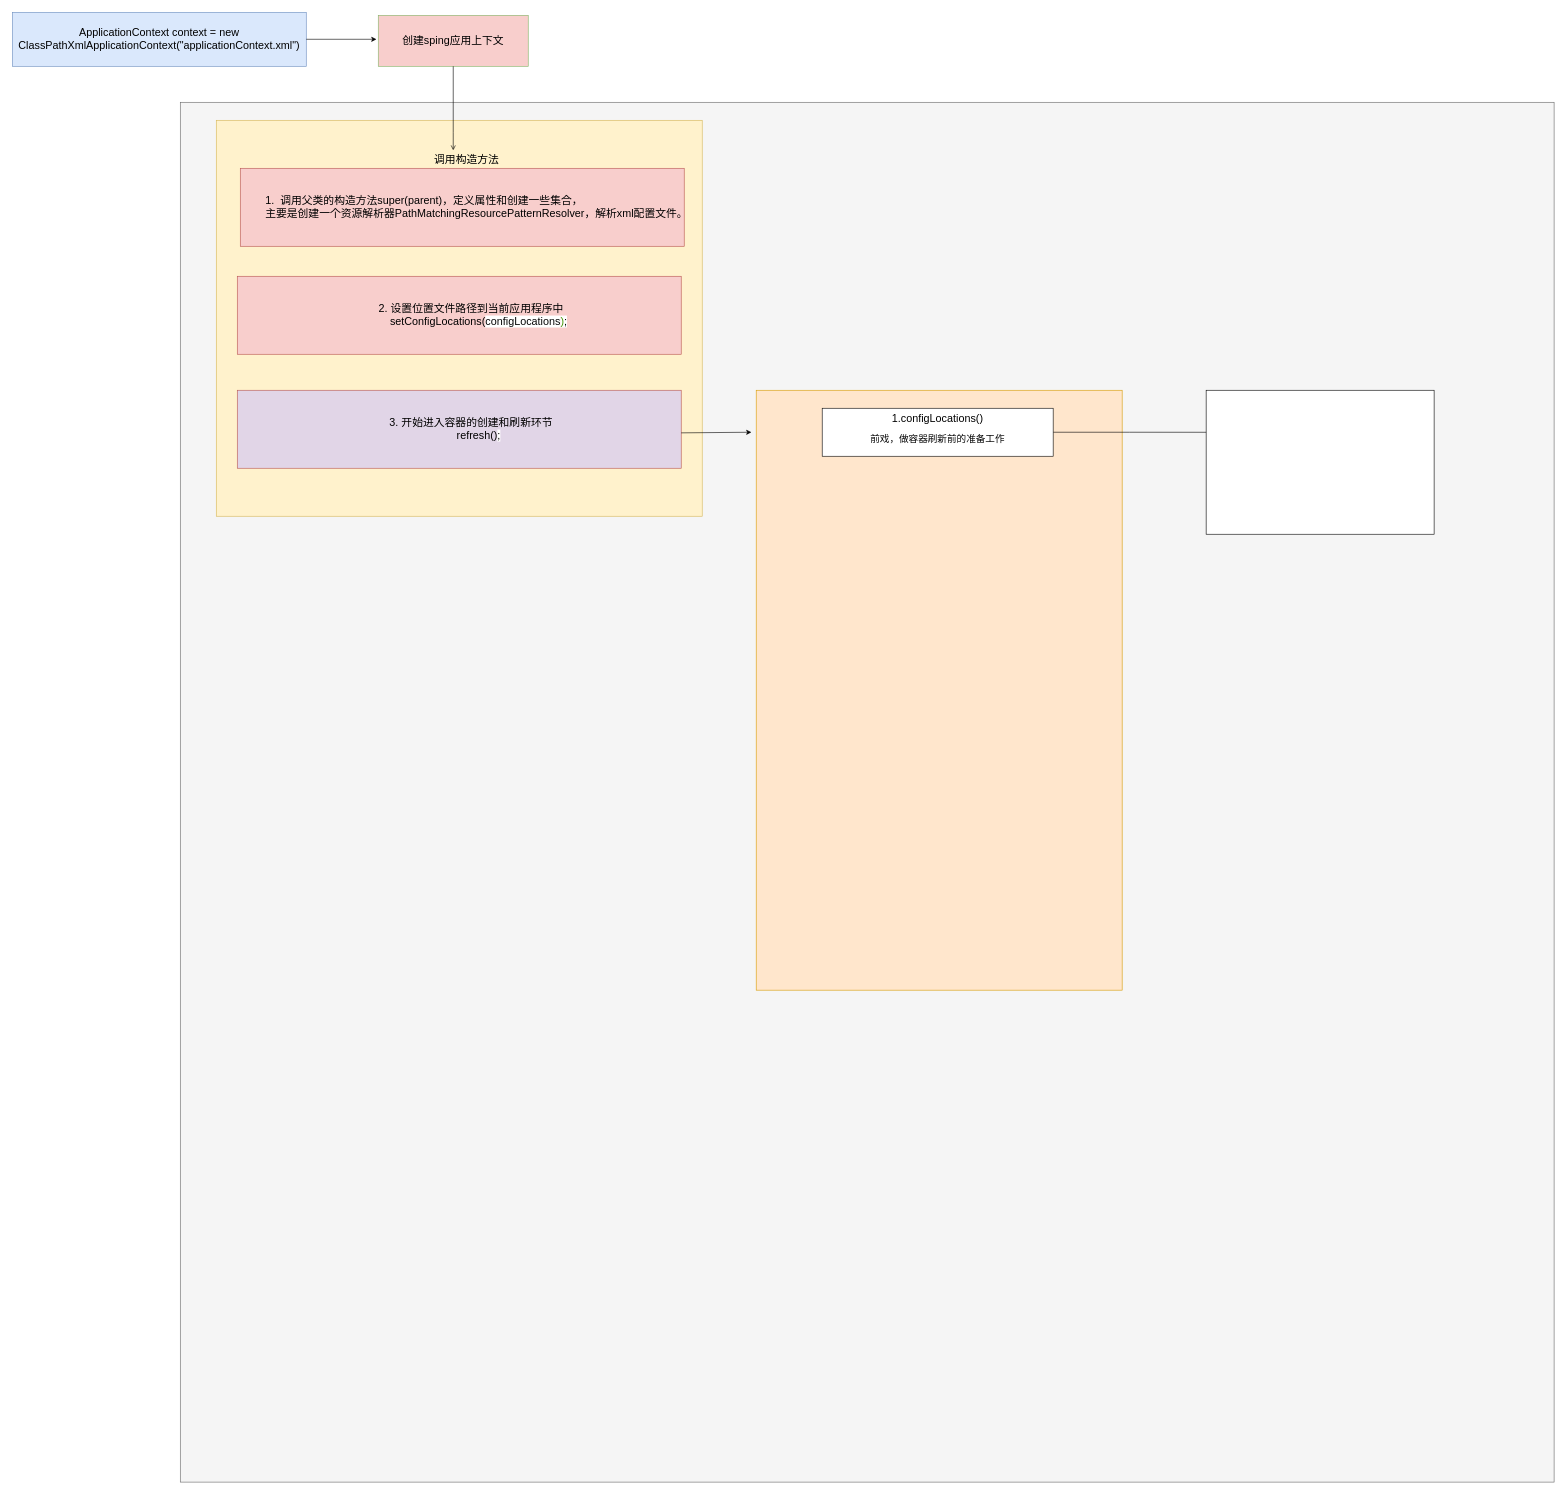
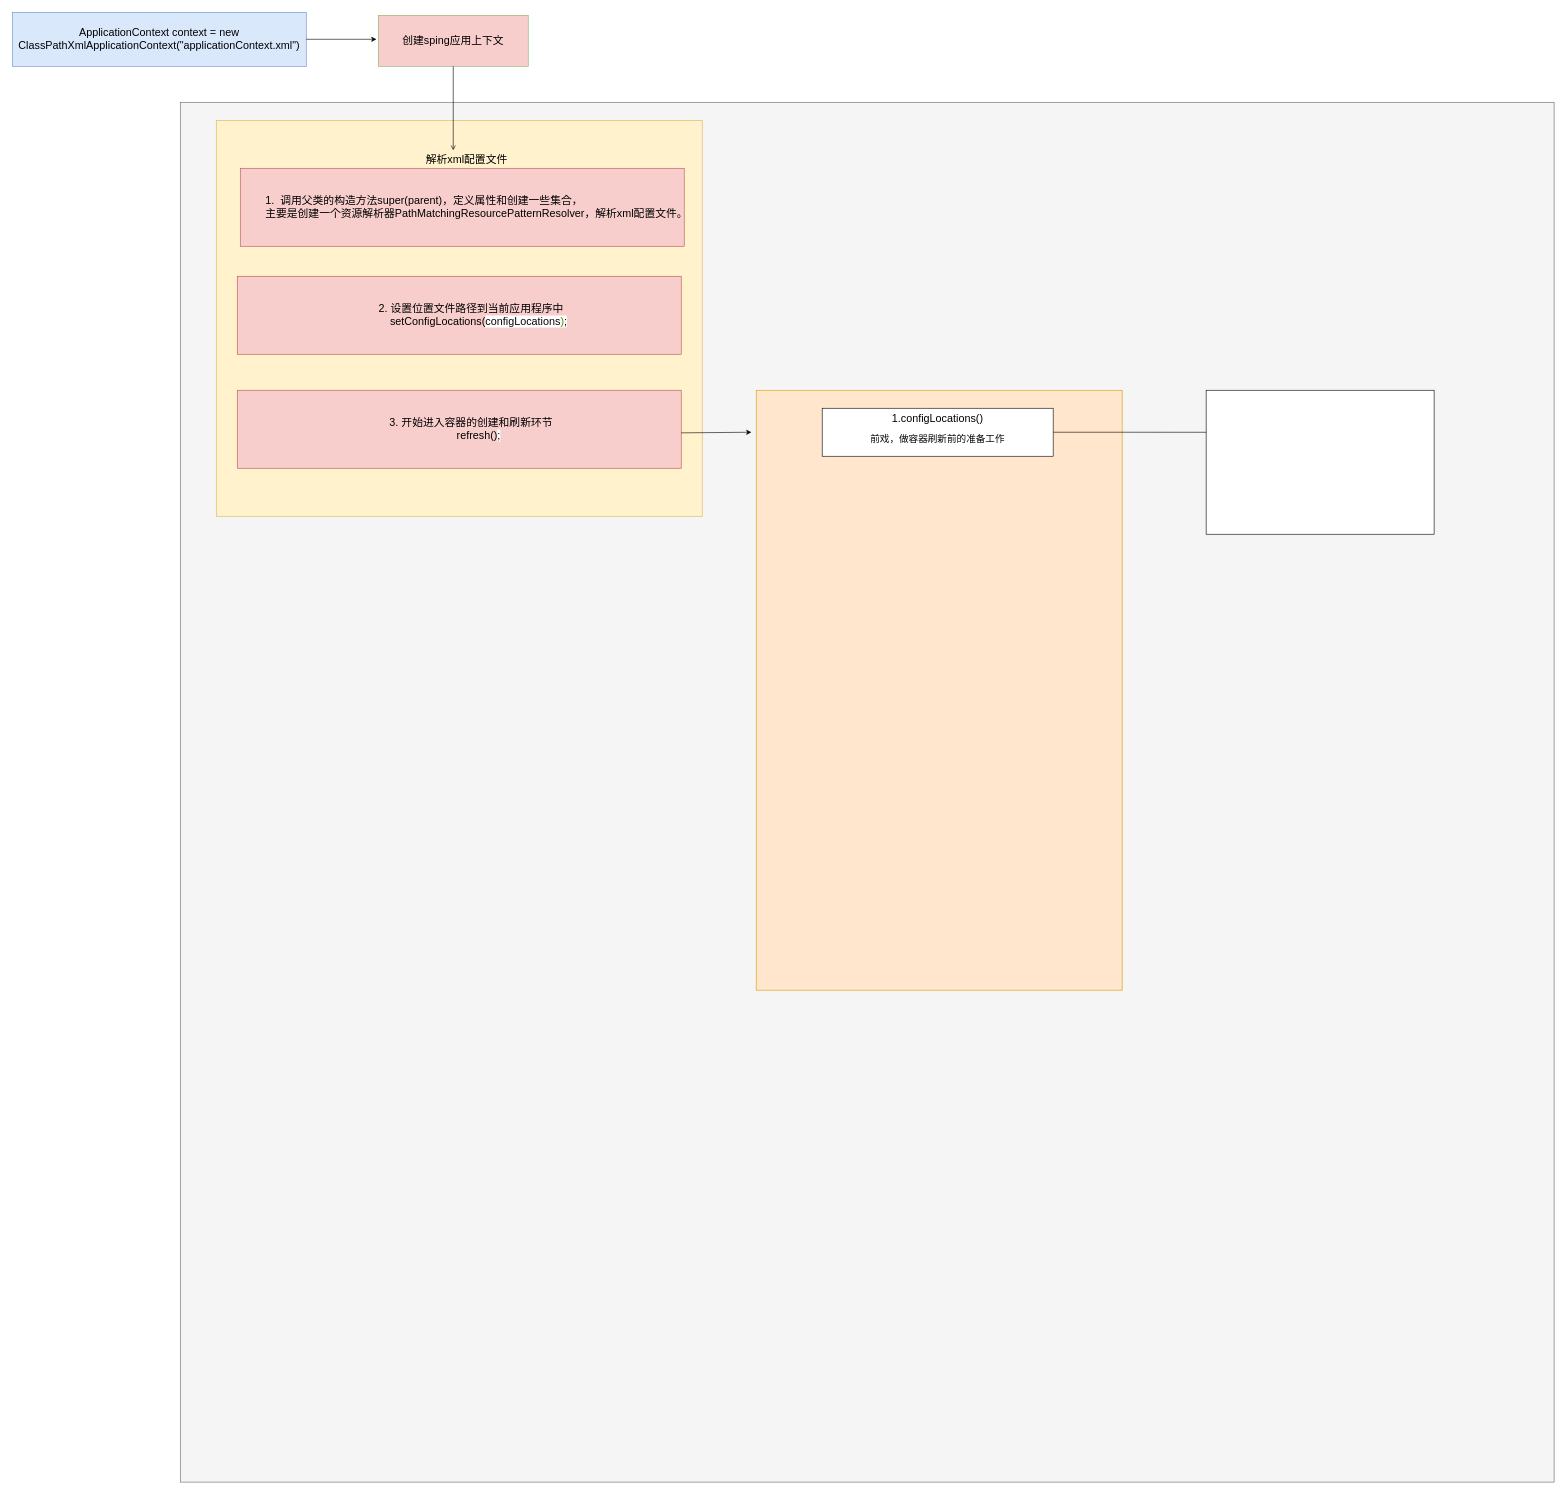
(467, 159) -> (467, 159)
(459, 429) -> (459, 429)
